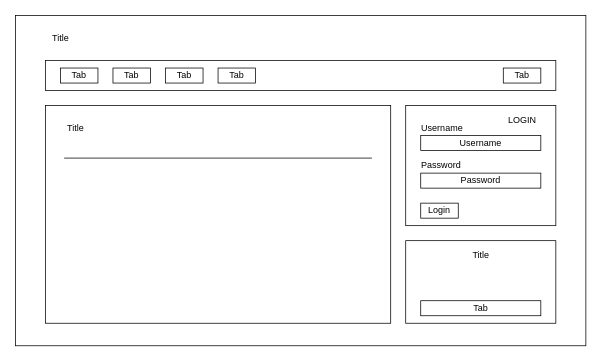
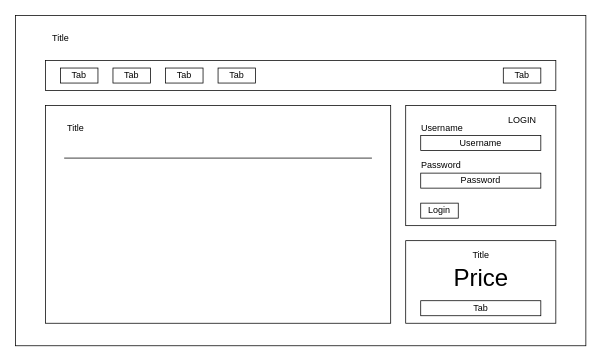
none -> (480, 278)
